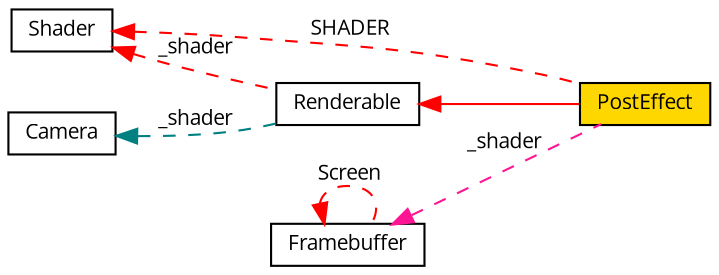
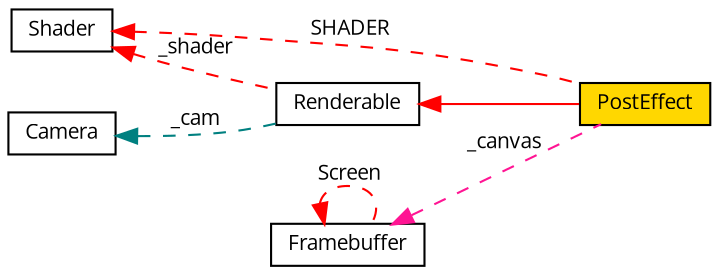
(193, 120) -> (193, 120)
(502, 143) -> (502, 143)
